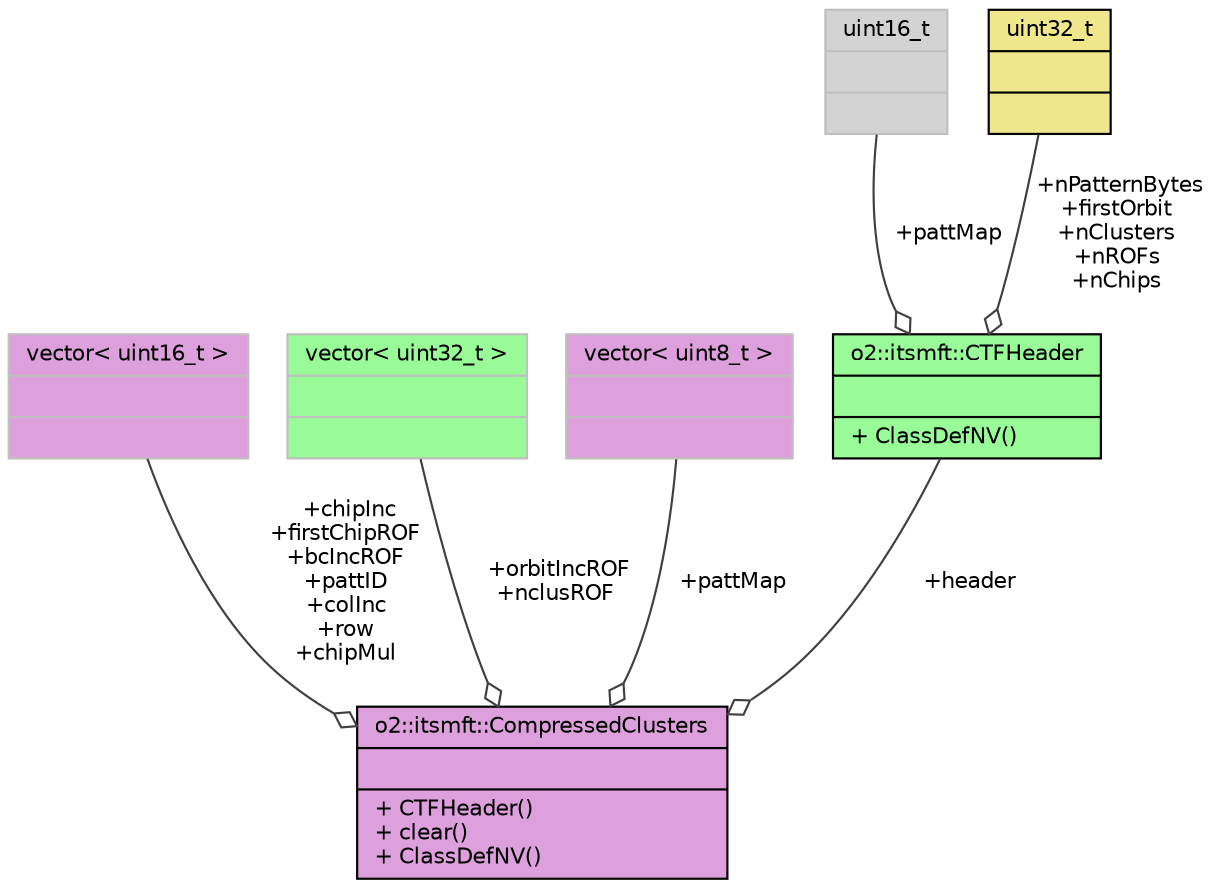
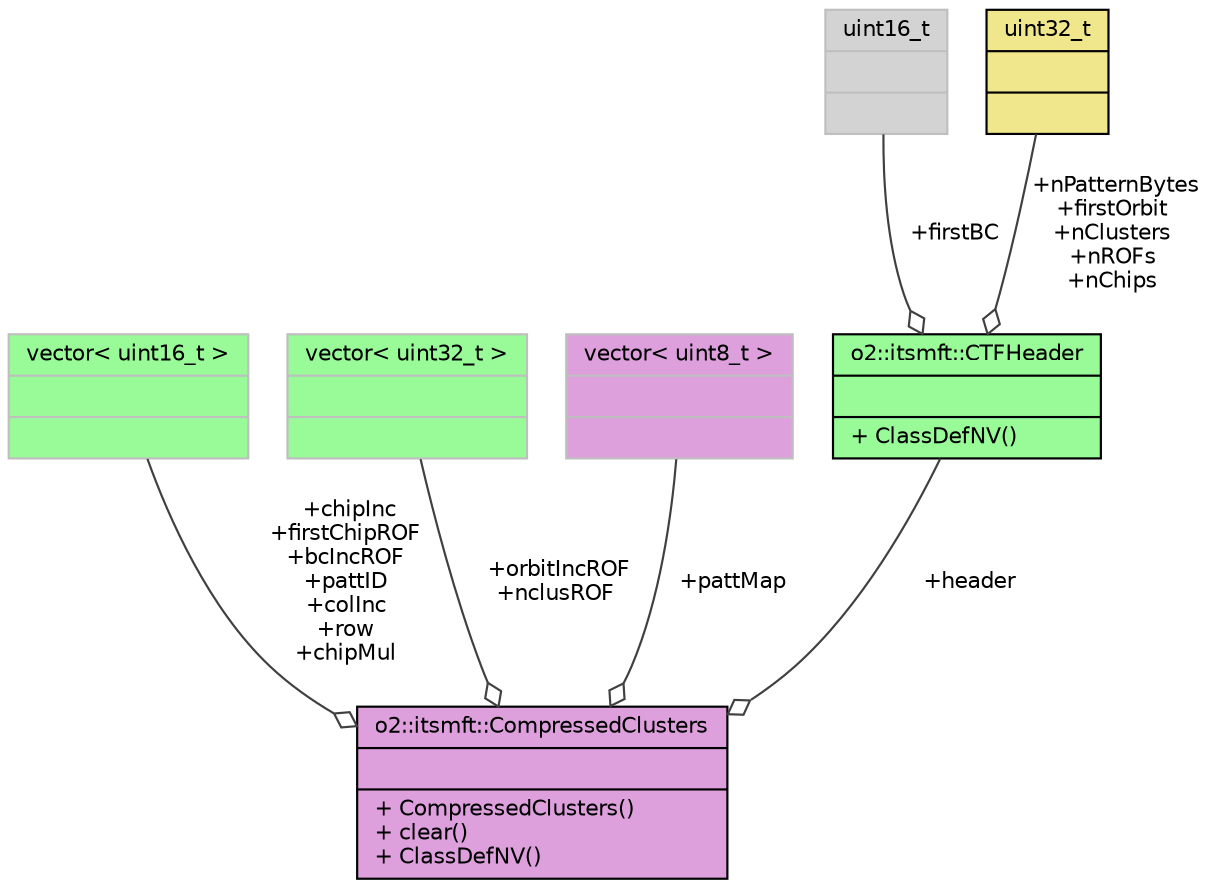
(945, 234) -> (952, 234)
(128, 396) -> (128, 396)
(454, 809) -> (505, 809)
